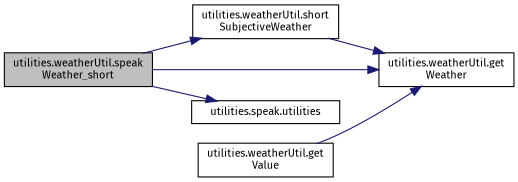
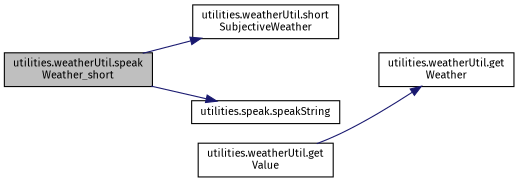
(351, 44) -> none
(260, 70) -> none
(266, 112) -> (266, 112)
